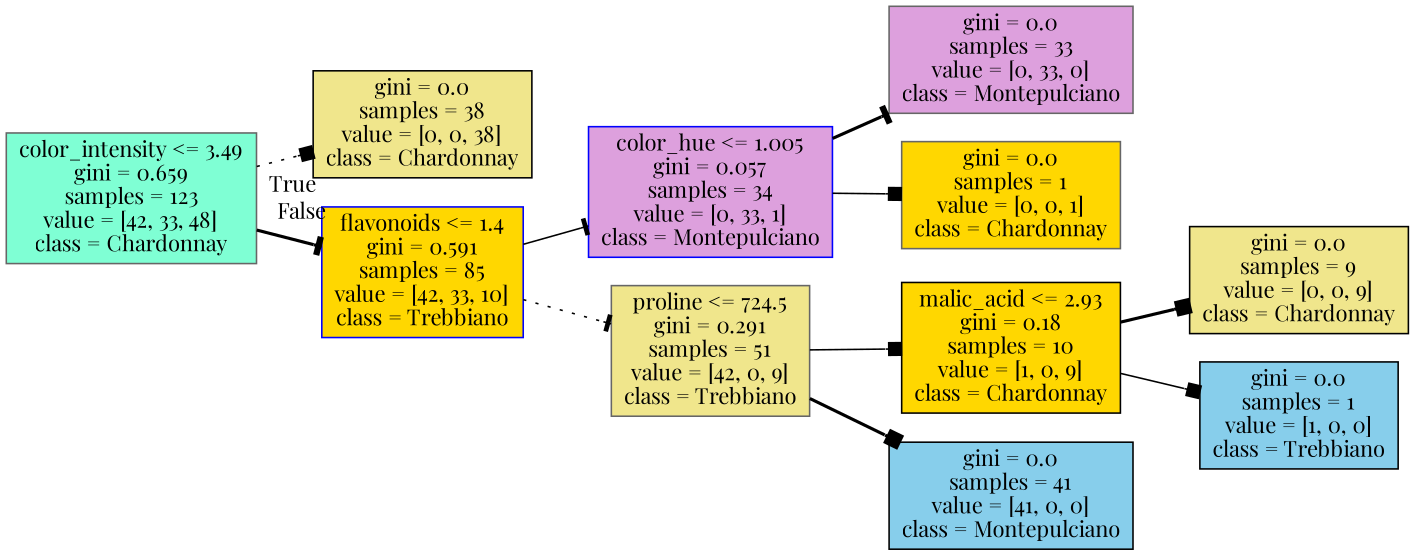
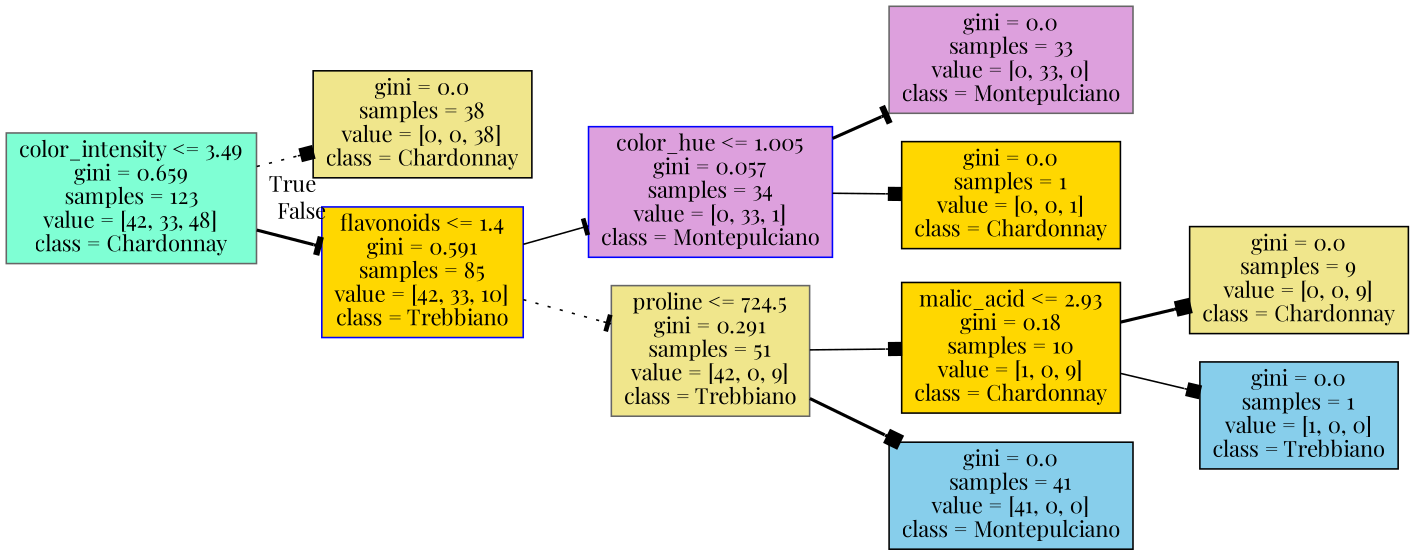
(1011, 195) -> (1011, 195)
